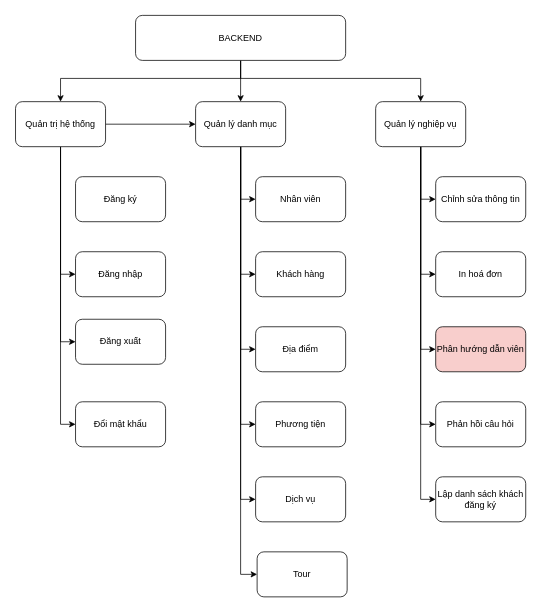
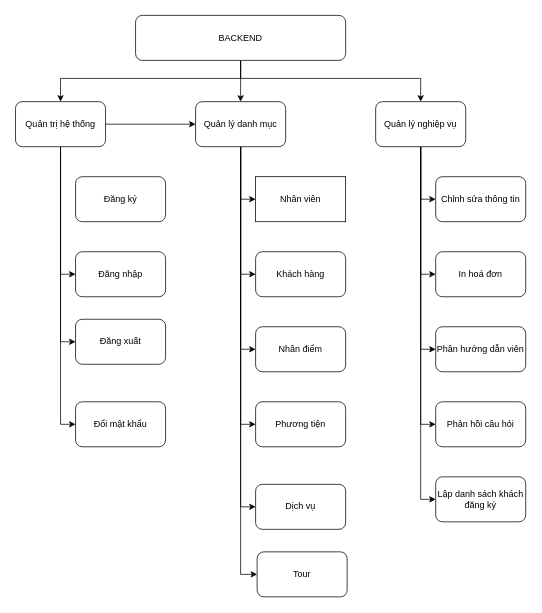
(300, 199) -> (300, 199)
(300, 349) -> (300, 349)
(480, 349) -> (480, 349)
(300, 499) -> (300, 507)
